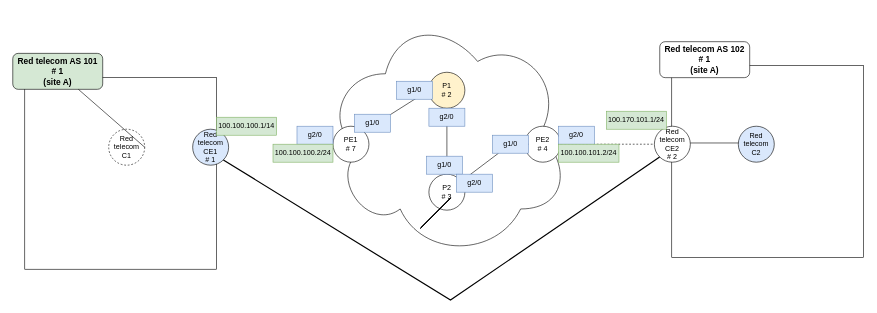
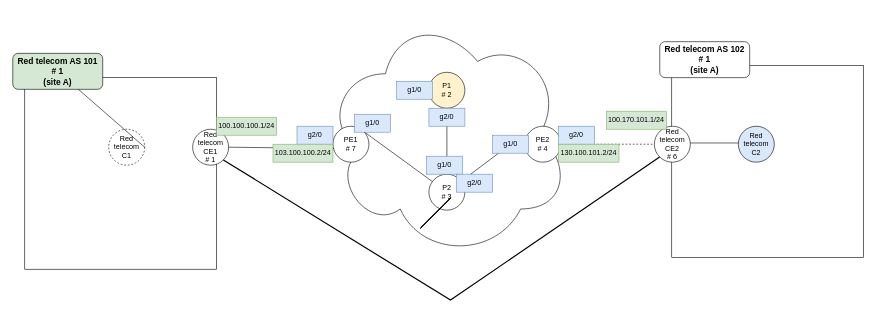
(402, 107) -> (398, 157)
(246, 126) -> (246, 126)
(672, 144) -> (672, 144)
(210, 147) -> (210, 147)
none -> (251, 148)
(303, 153) -> (303, 153)
(589, 153) -> (589, 153)
